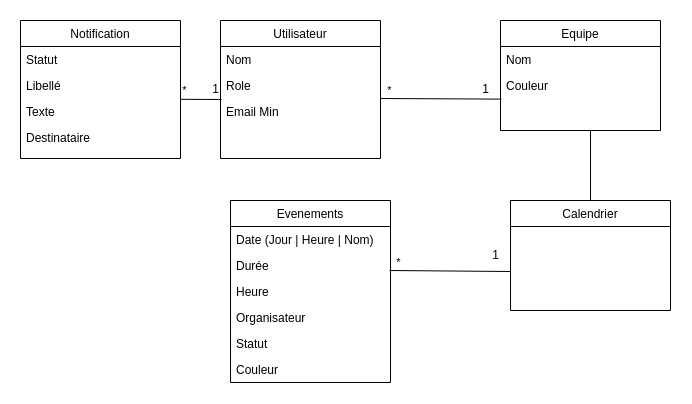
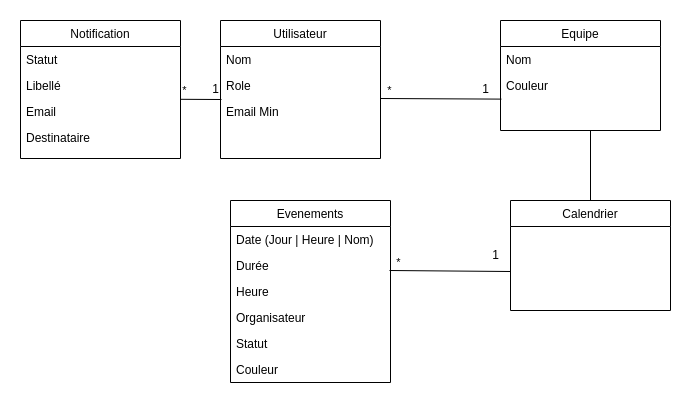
(43, 112) -> (40, 112)
